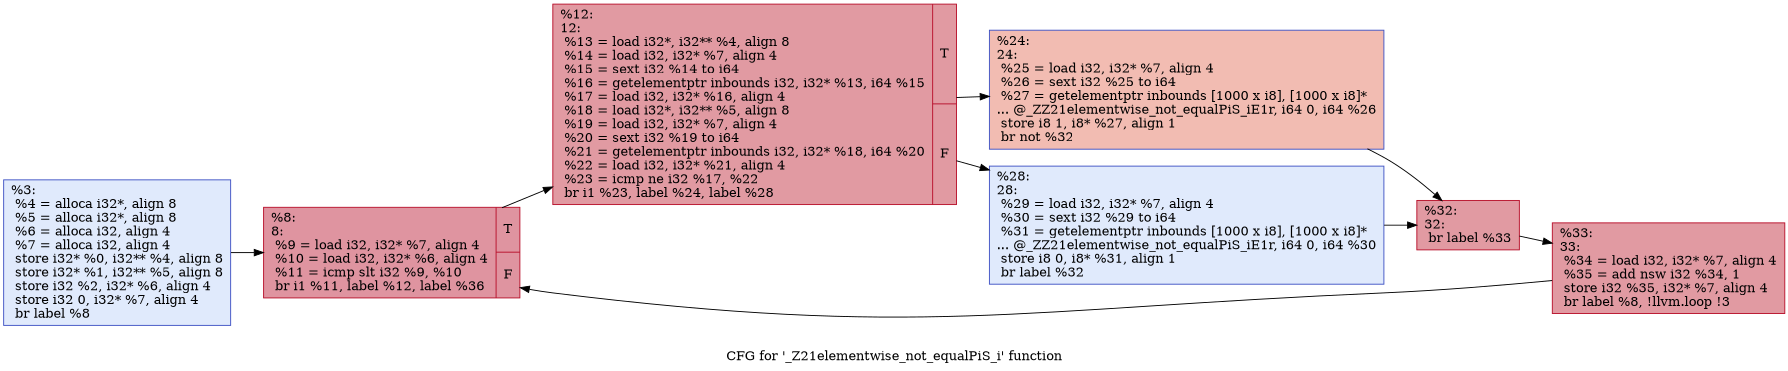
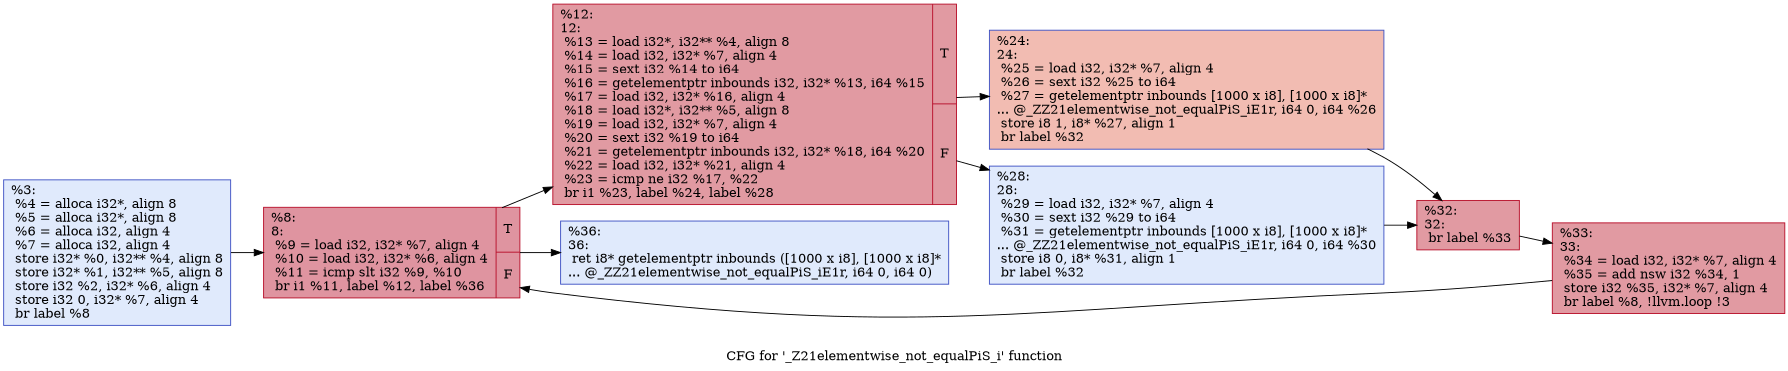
(1036, 137) -> (1041, 137)
none -> (755, 253)
